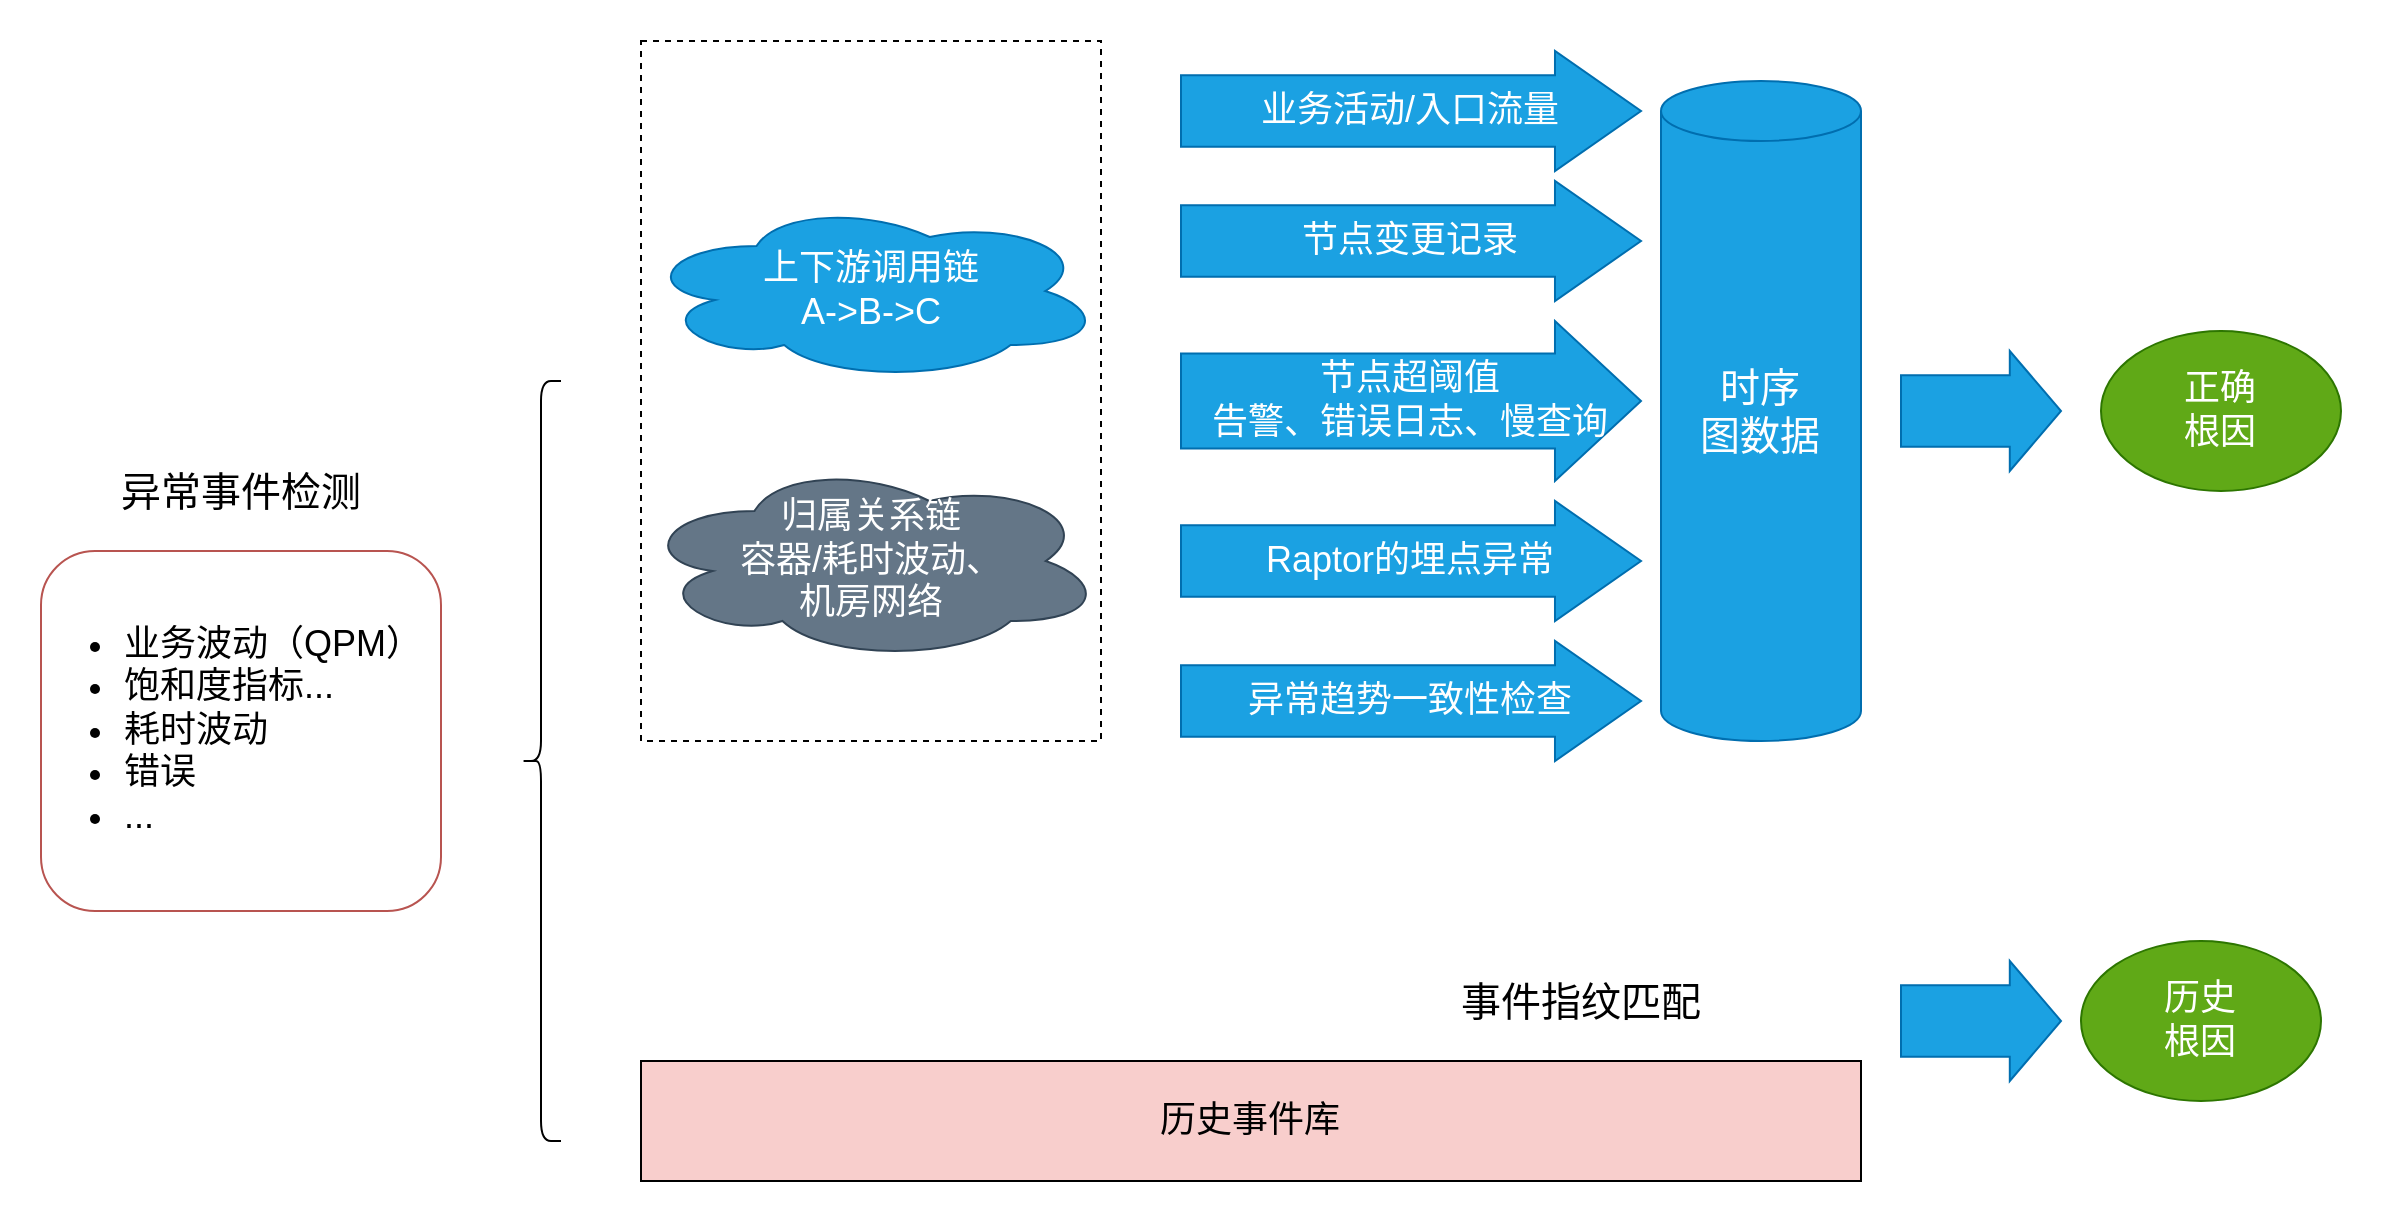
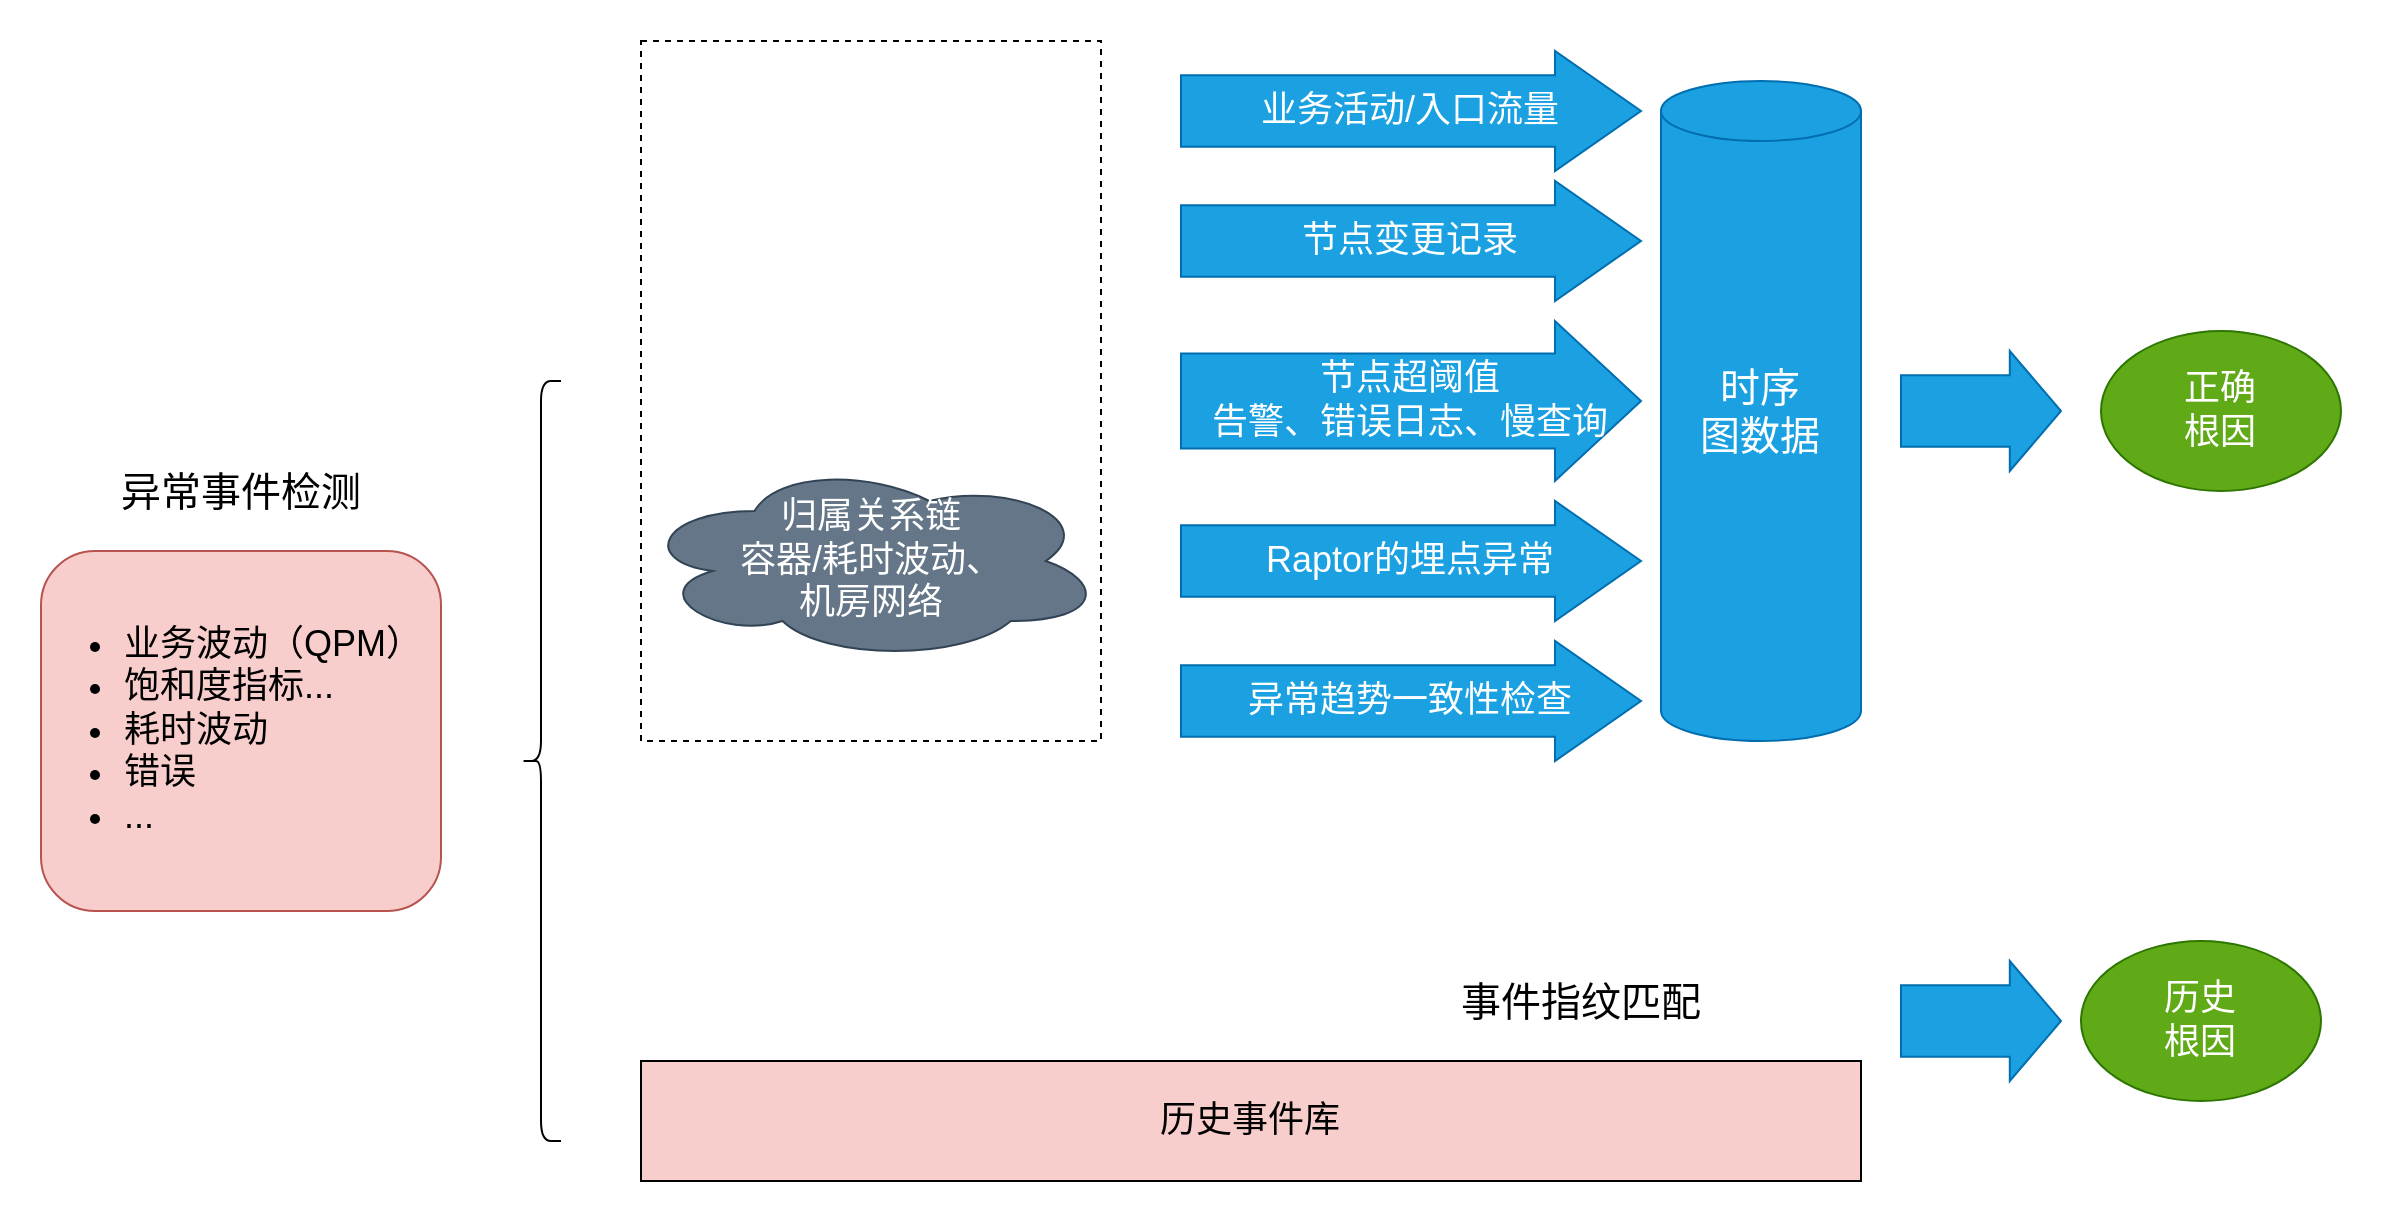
(872, 291) -> none
(241, 731) -> (241, 731)
